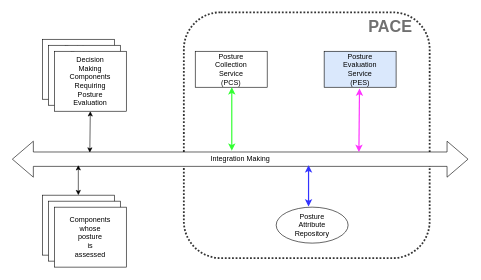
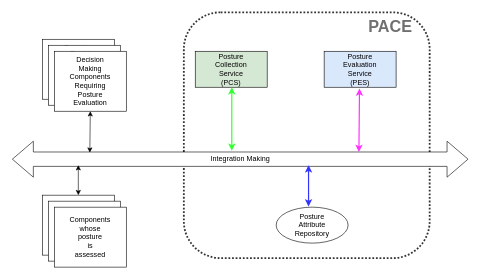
(231, 69) -> (231, 69)
